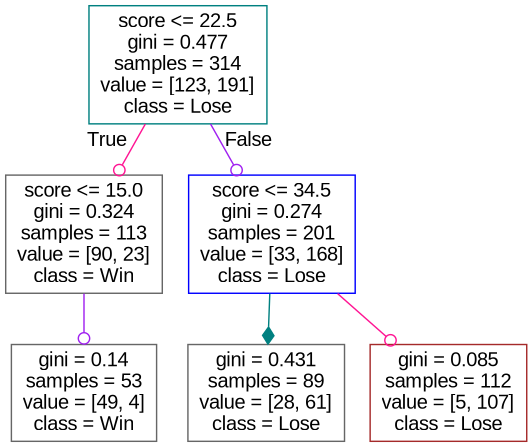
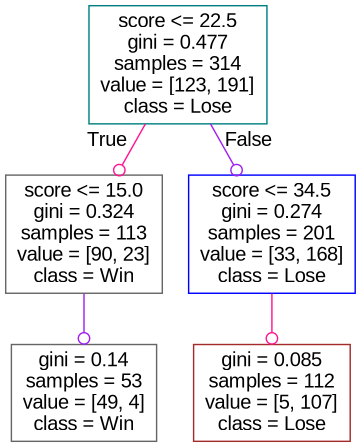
(266, 393) -> none
